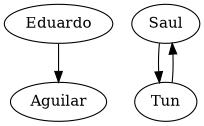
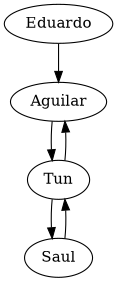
none -> (51, 135)
none -> (66, 146)
